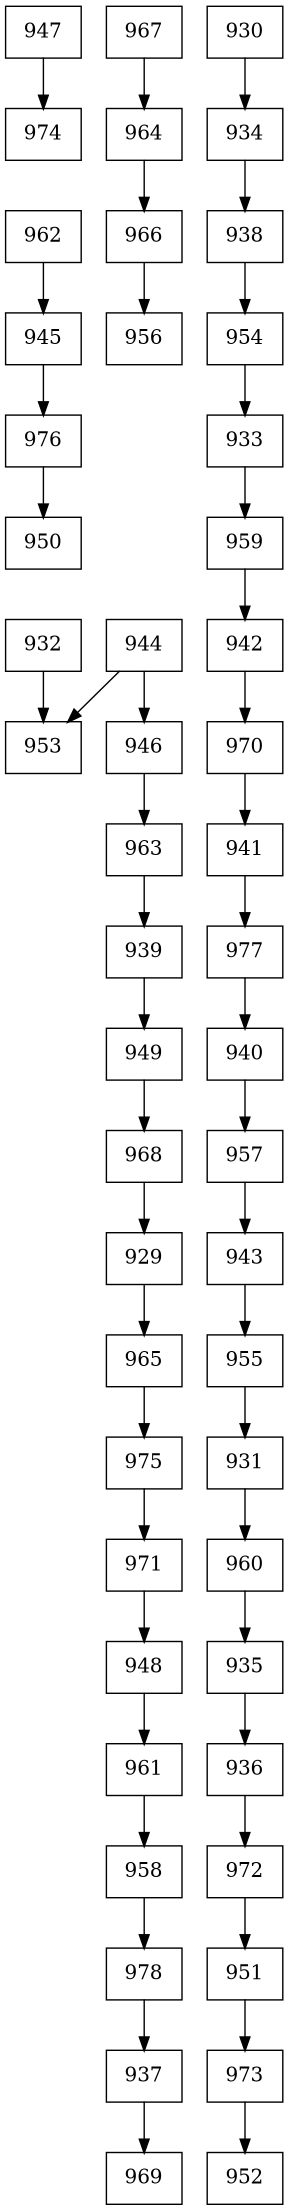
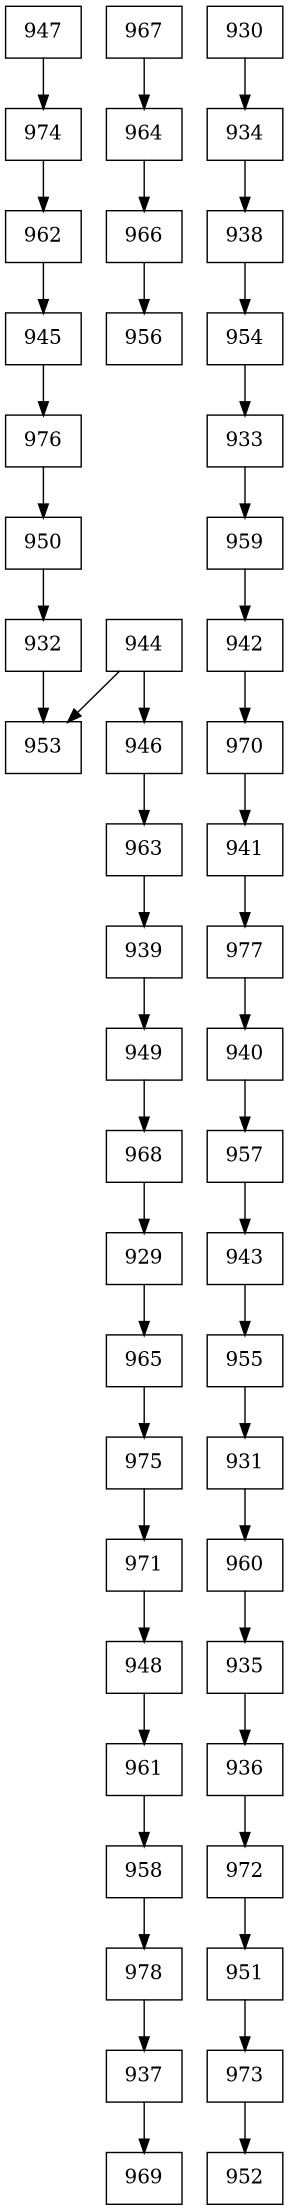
none -> (43, 179)
none -> (43, 587)
